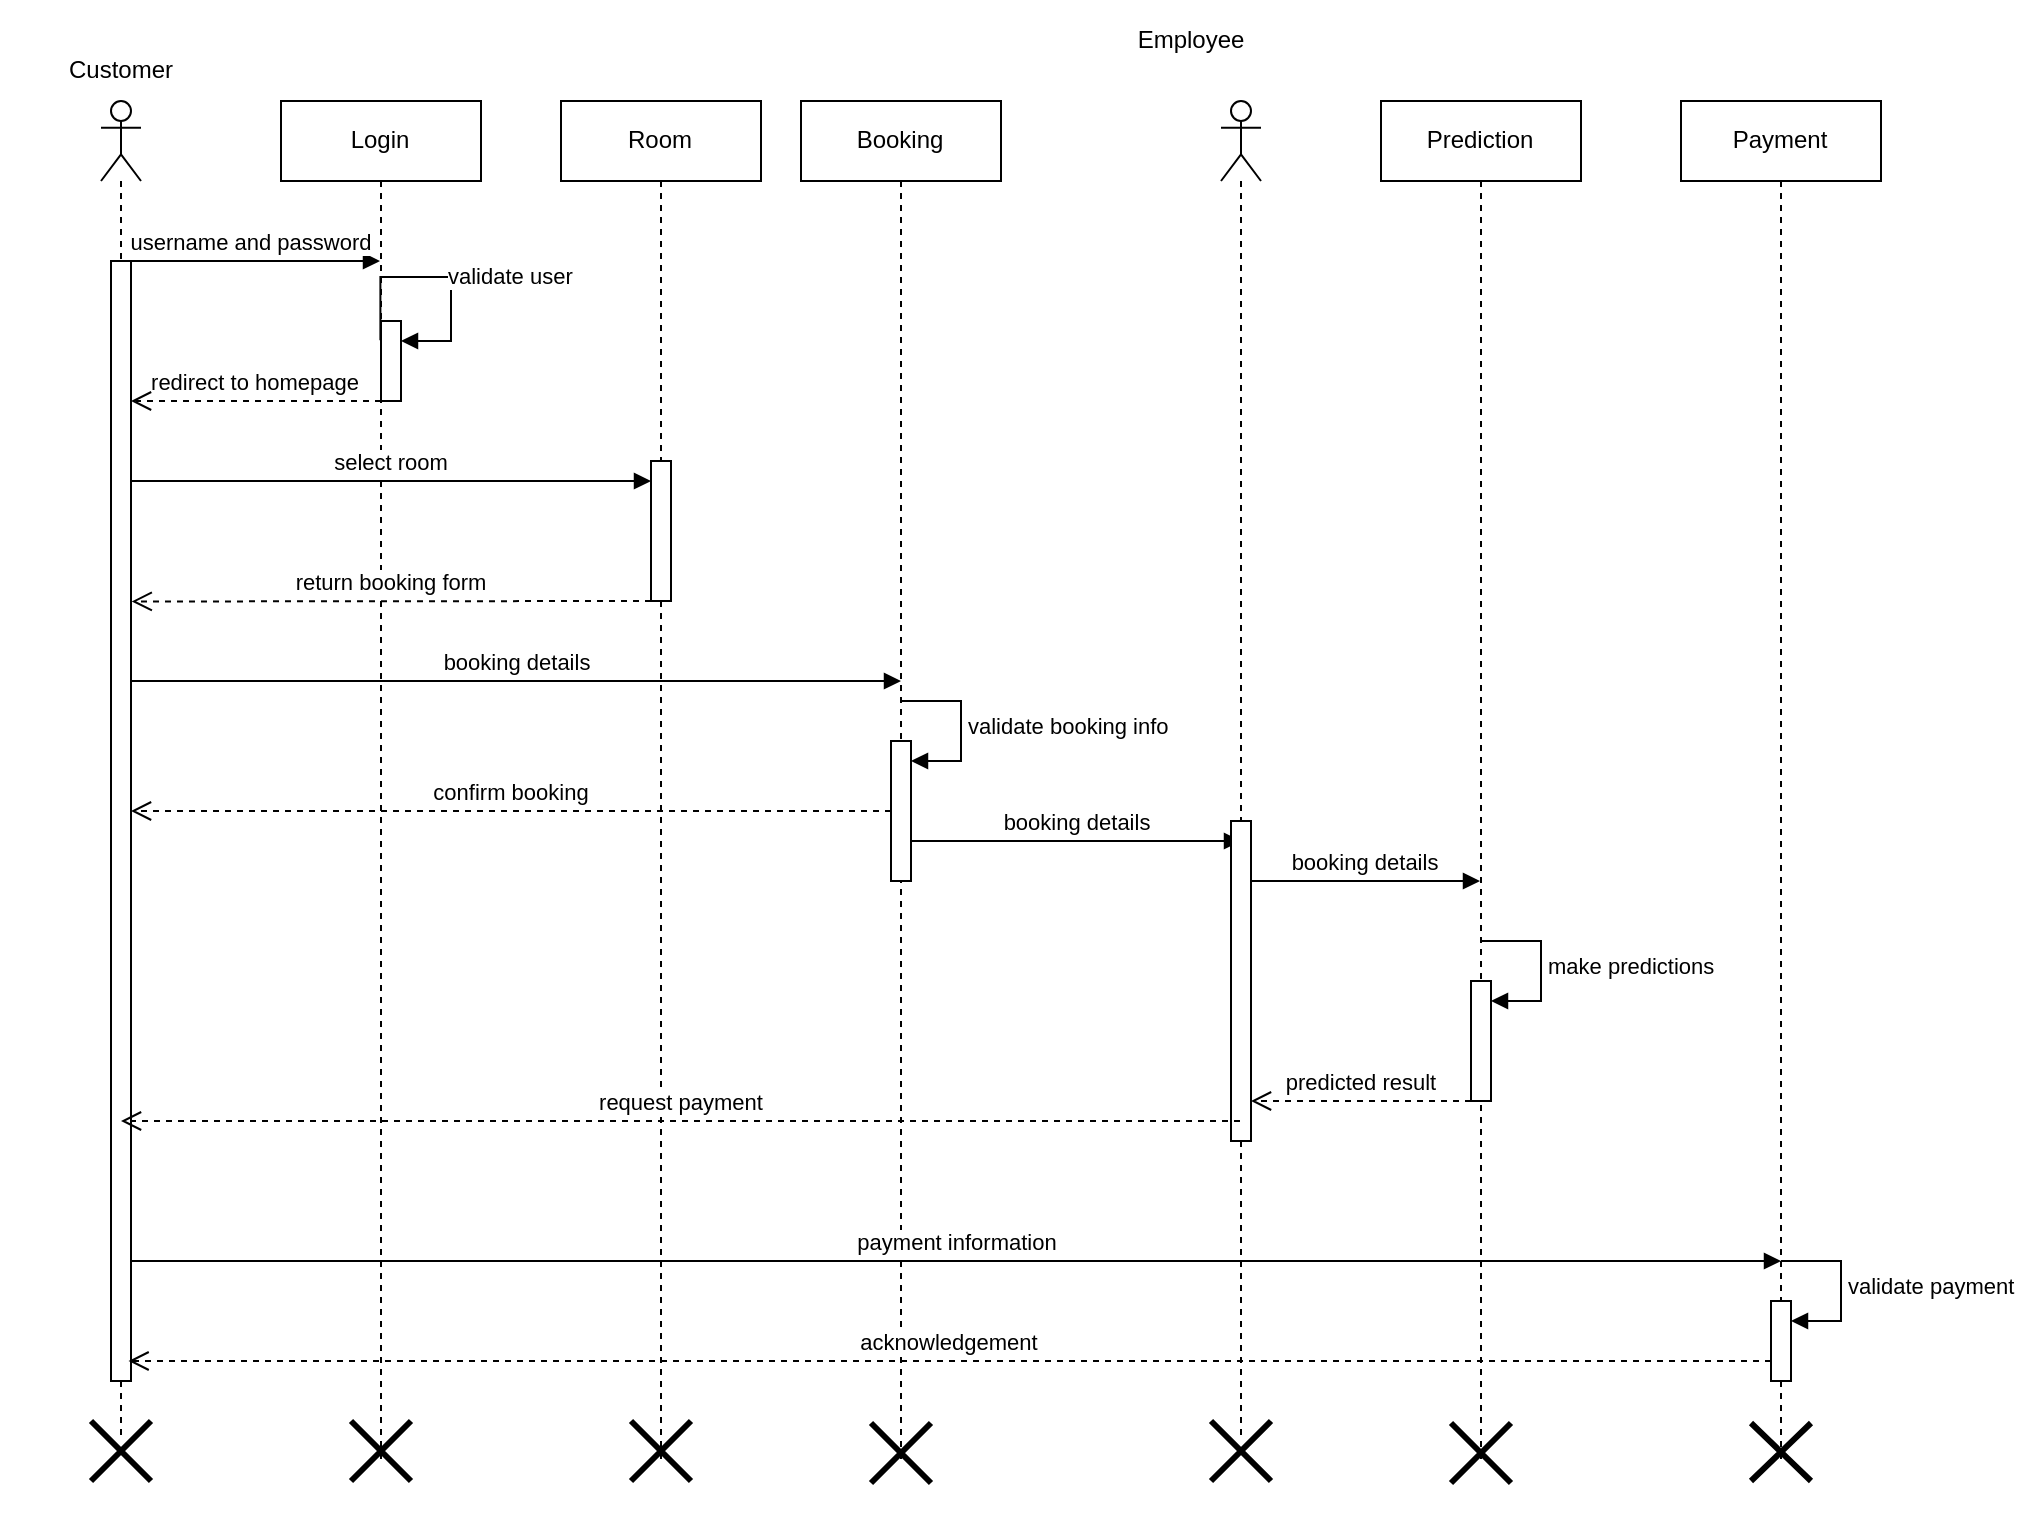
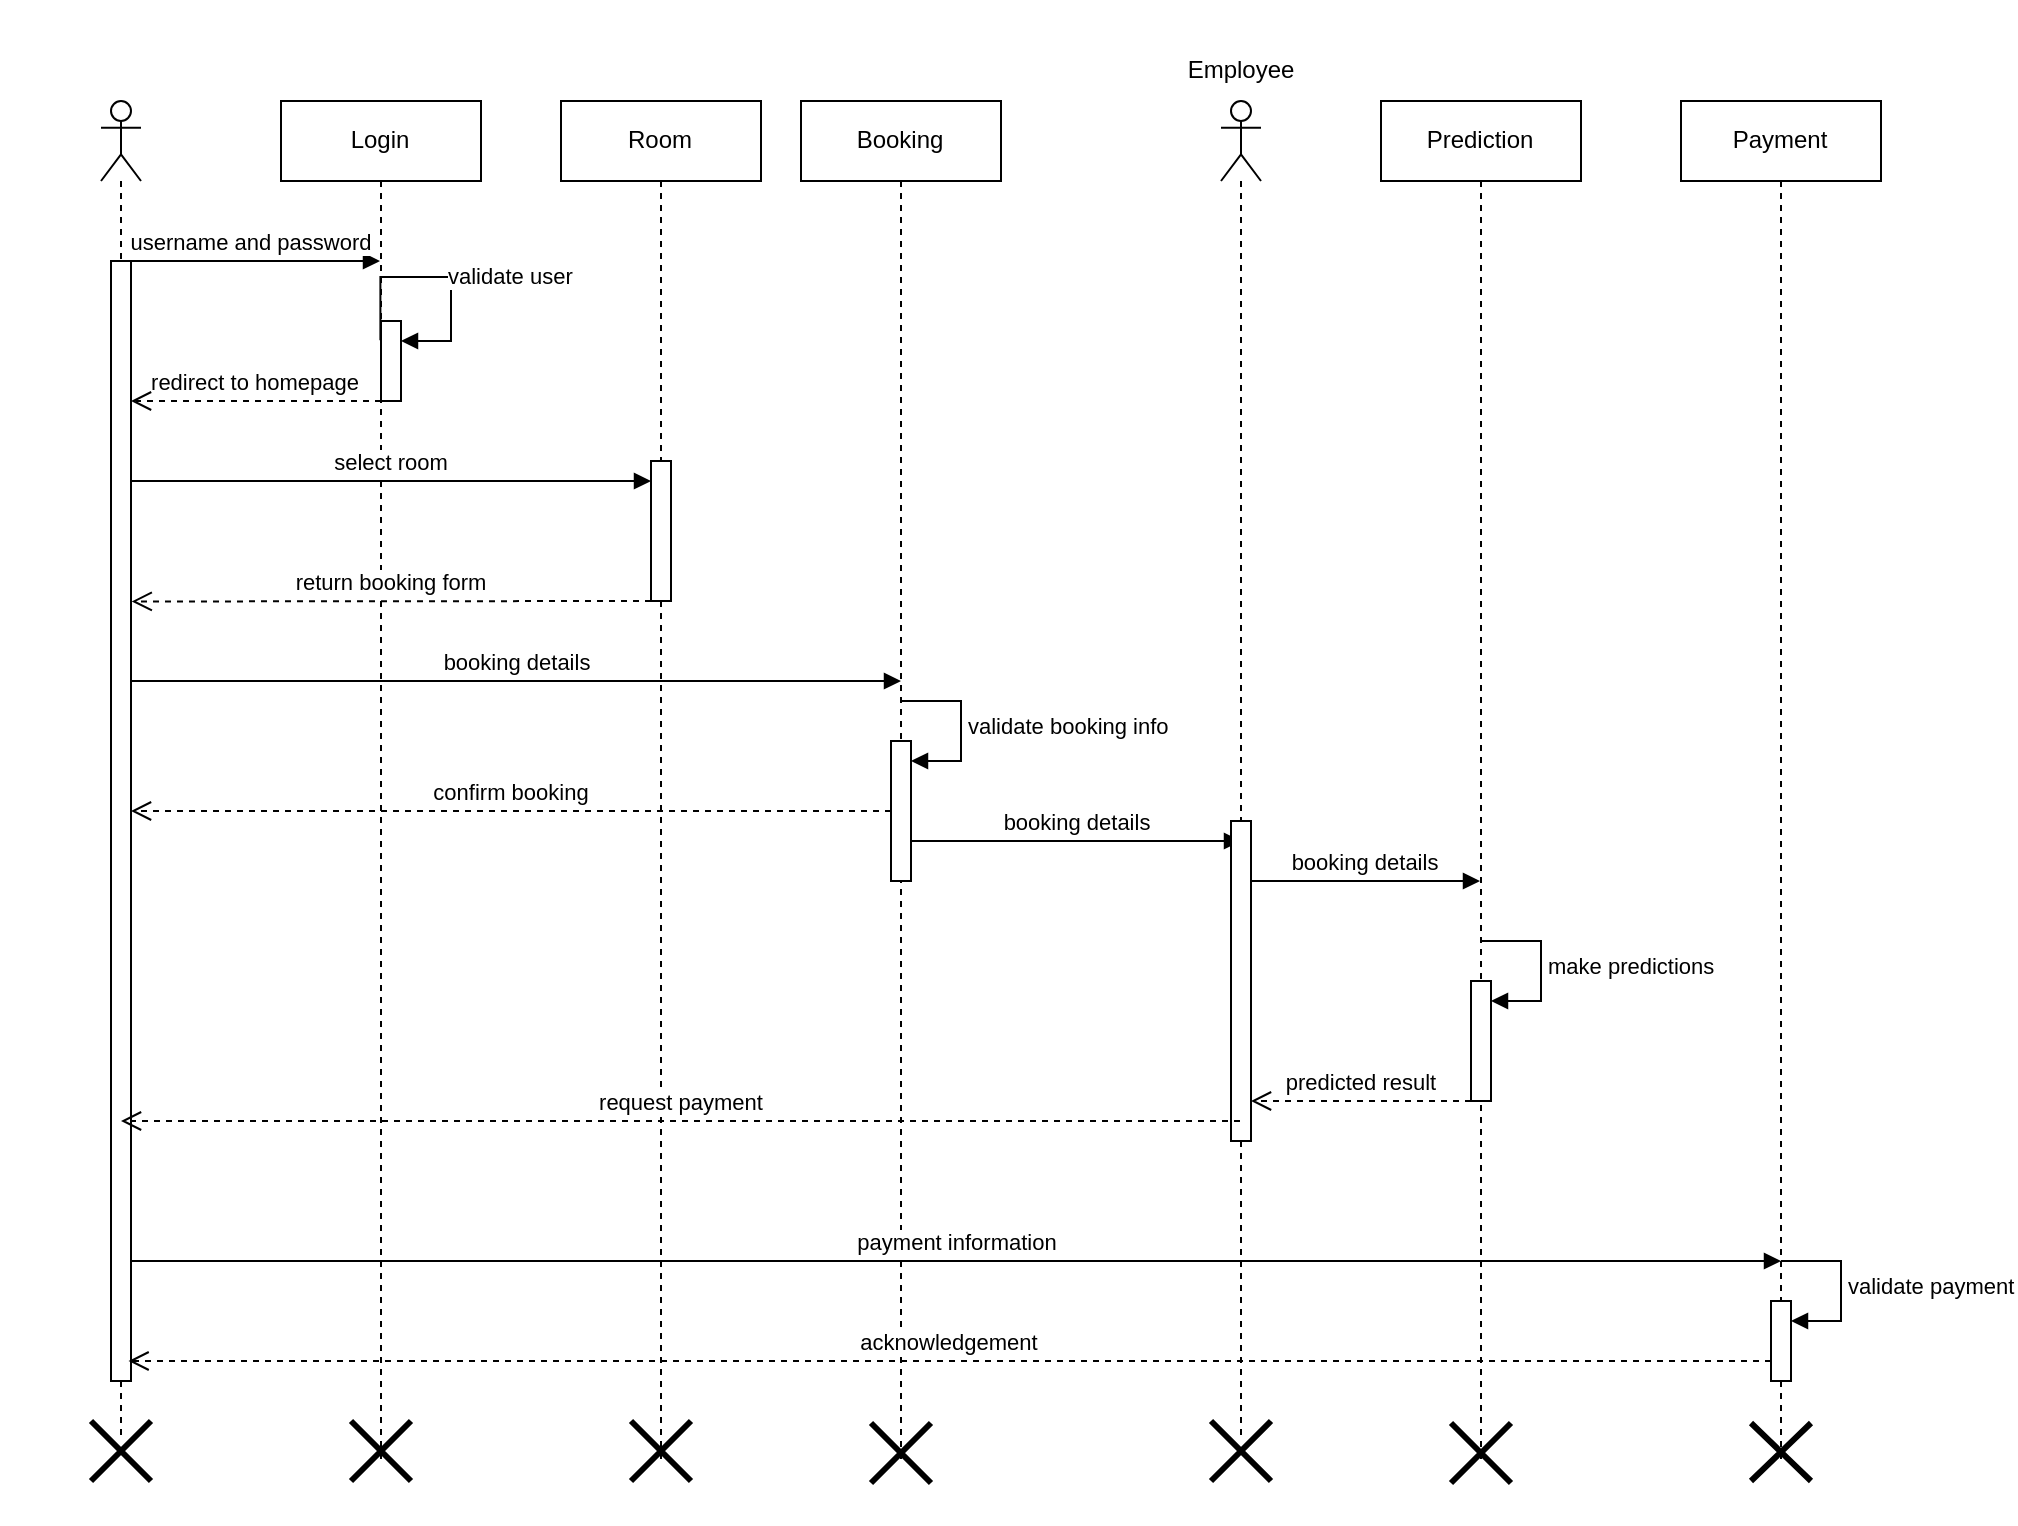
(1191, 41) -> (1241, 71)
(121, 71) -> none
